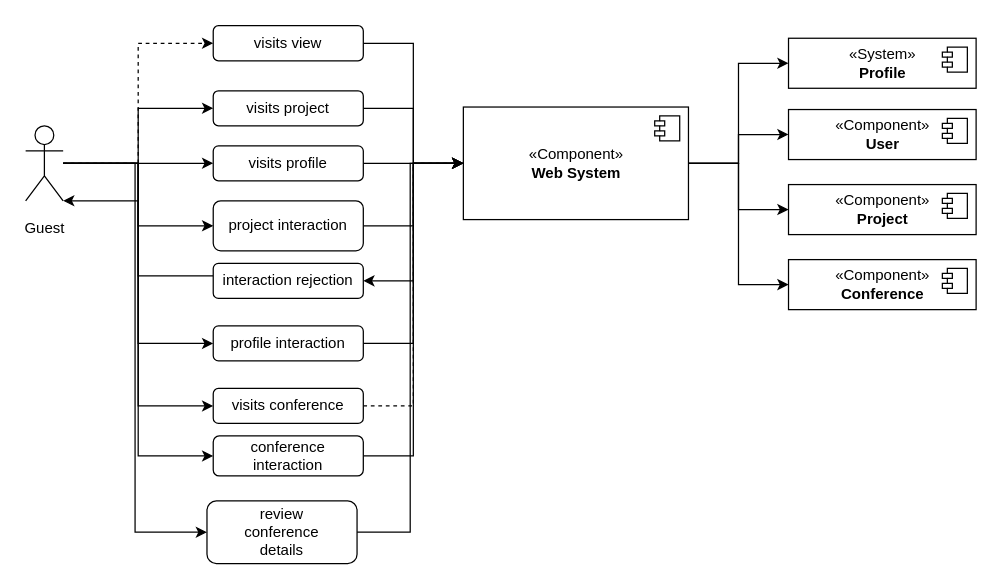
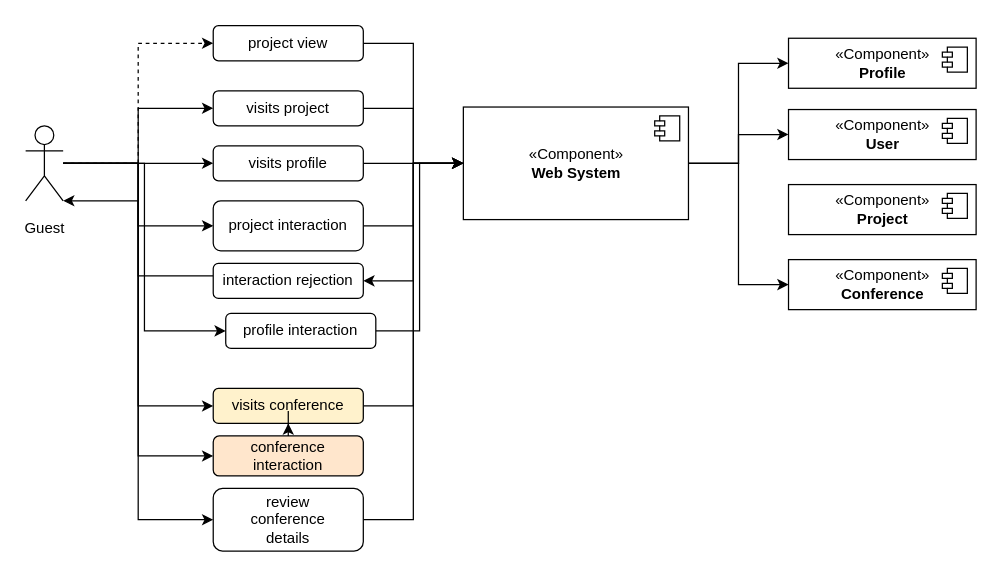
(288, 43) -> (288, 43)
(883, 63) -> (883, 63)
(760, 209) -> none
(288, 343) -> (301, 331)
(288, 406) -> (288, 406)
(386, 406) -> (386, 406)
(288, 456) -> (288, 456)
(385, 456) -> (288, 411)
(282, 532) -> (288, 519)
